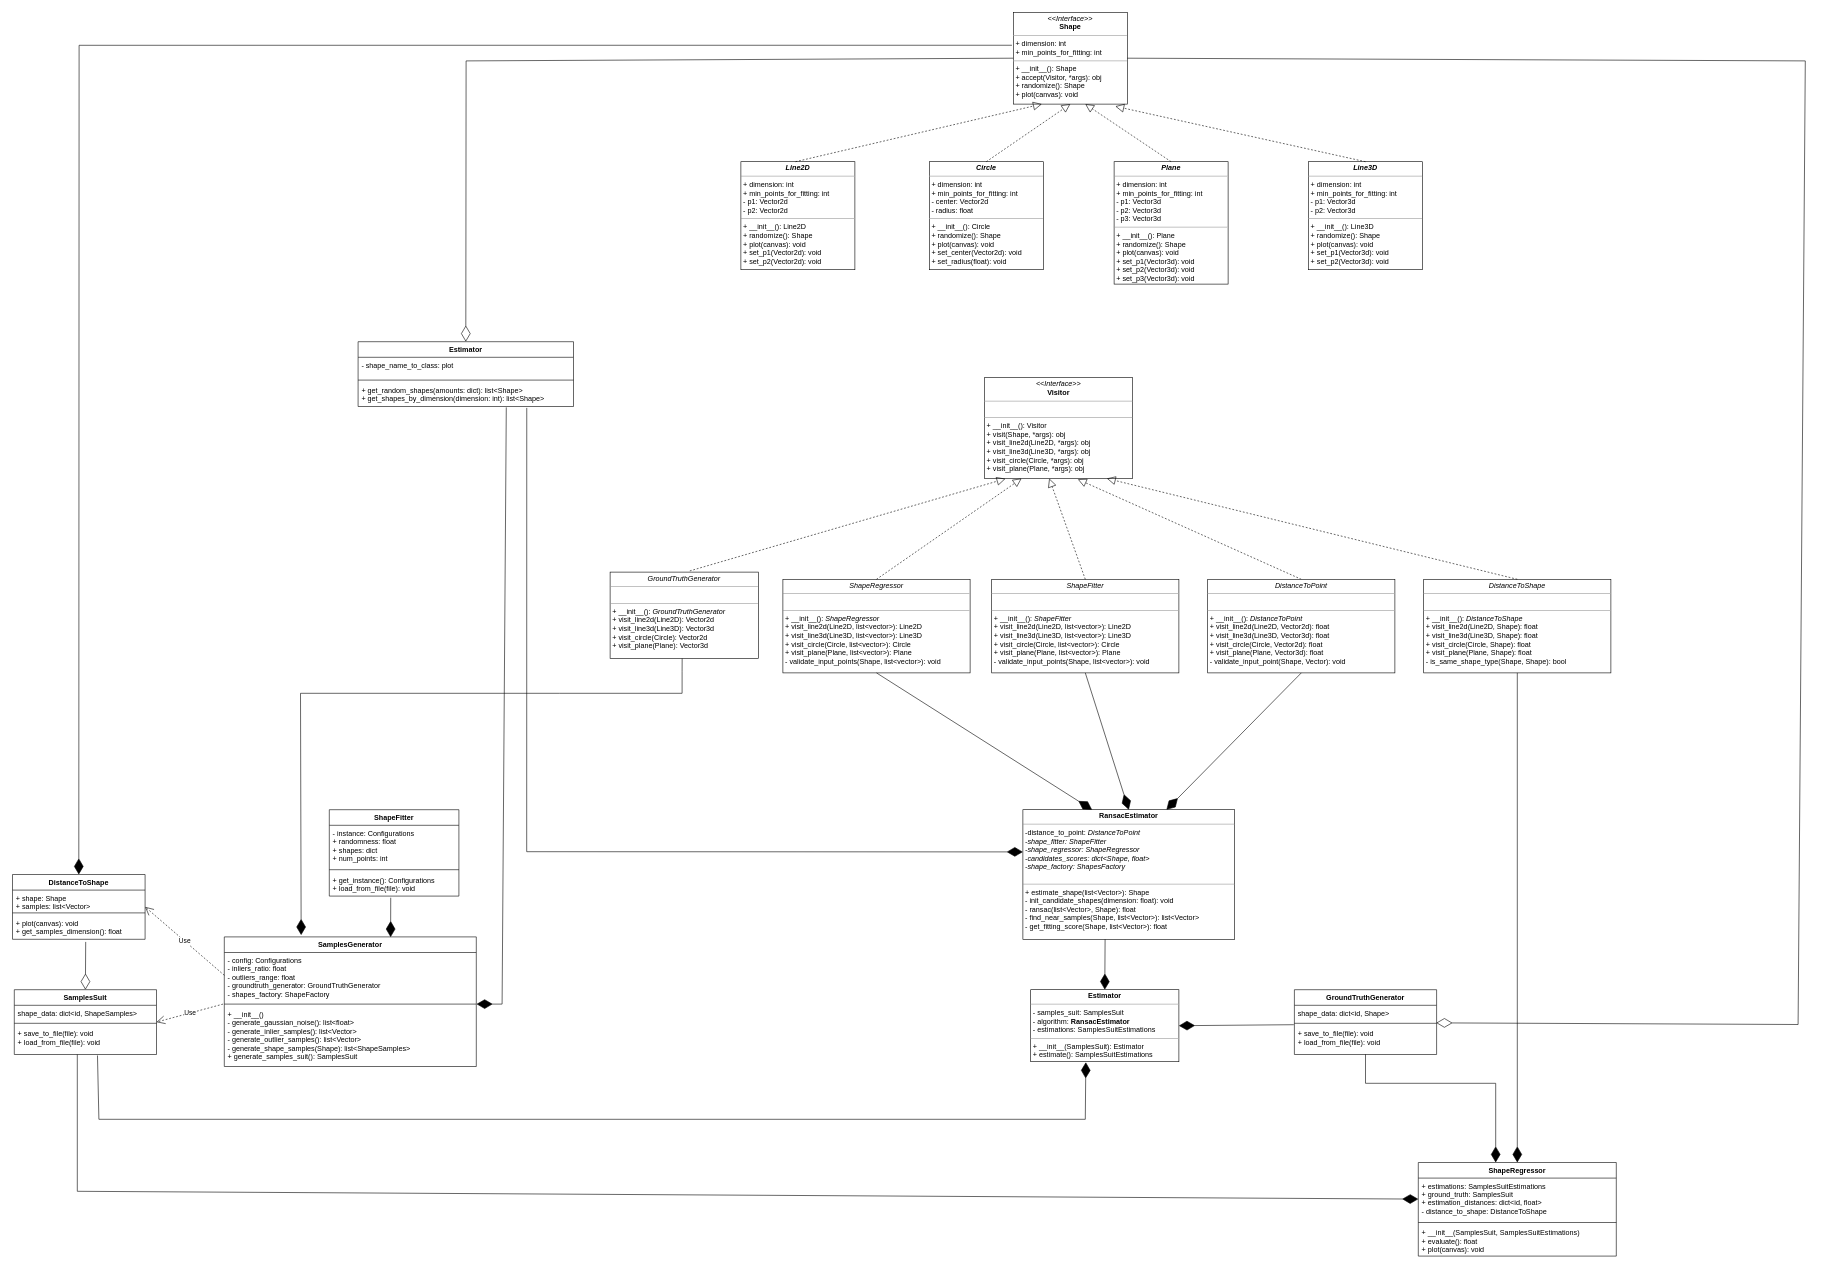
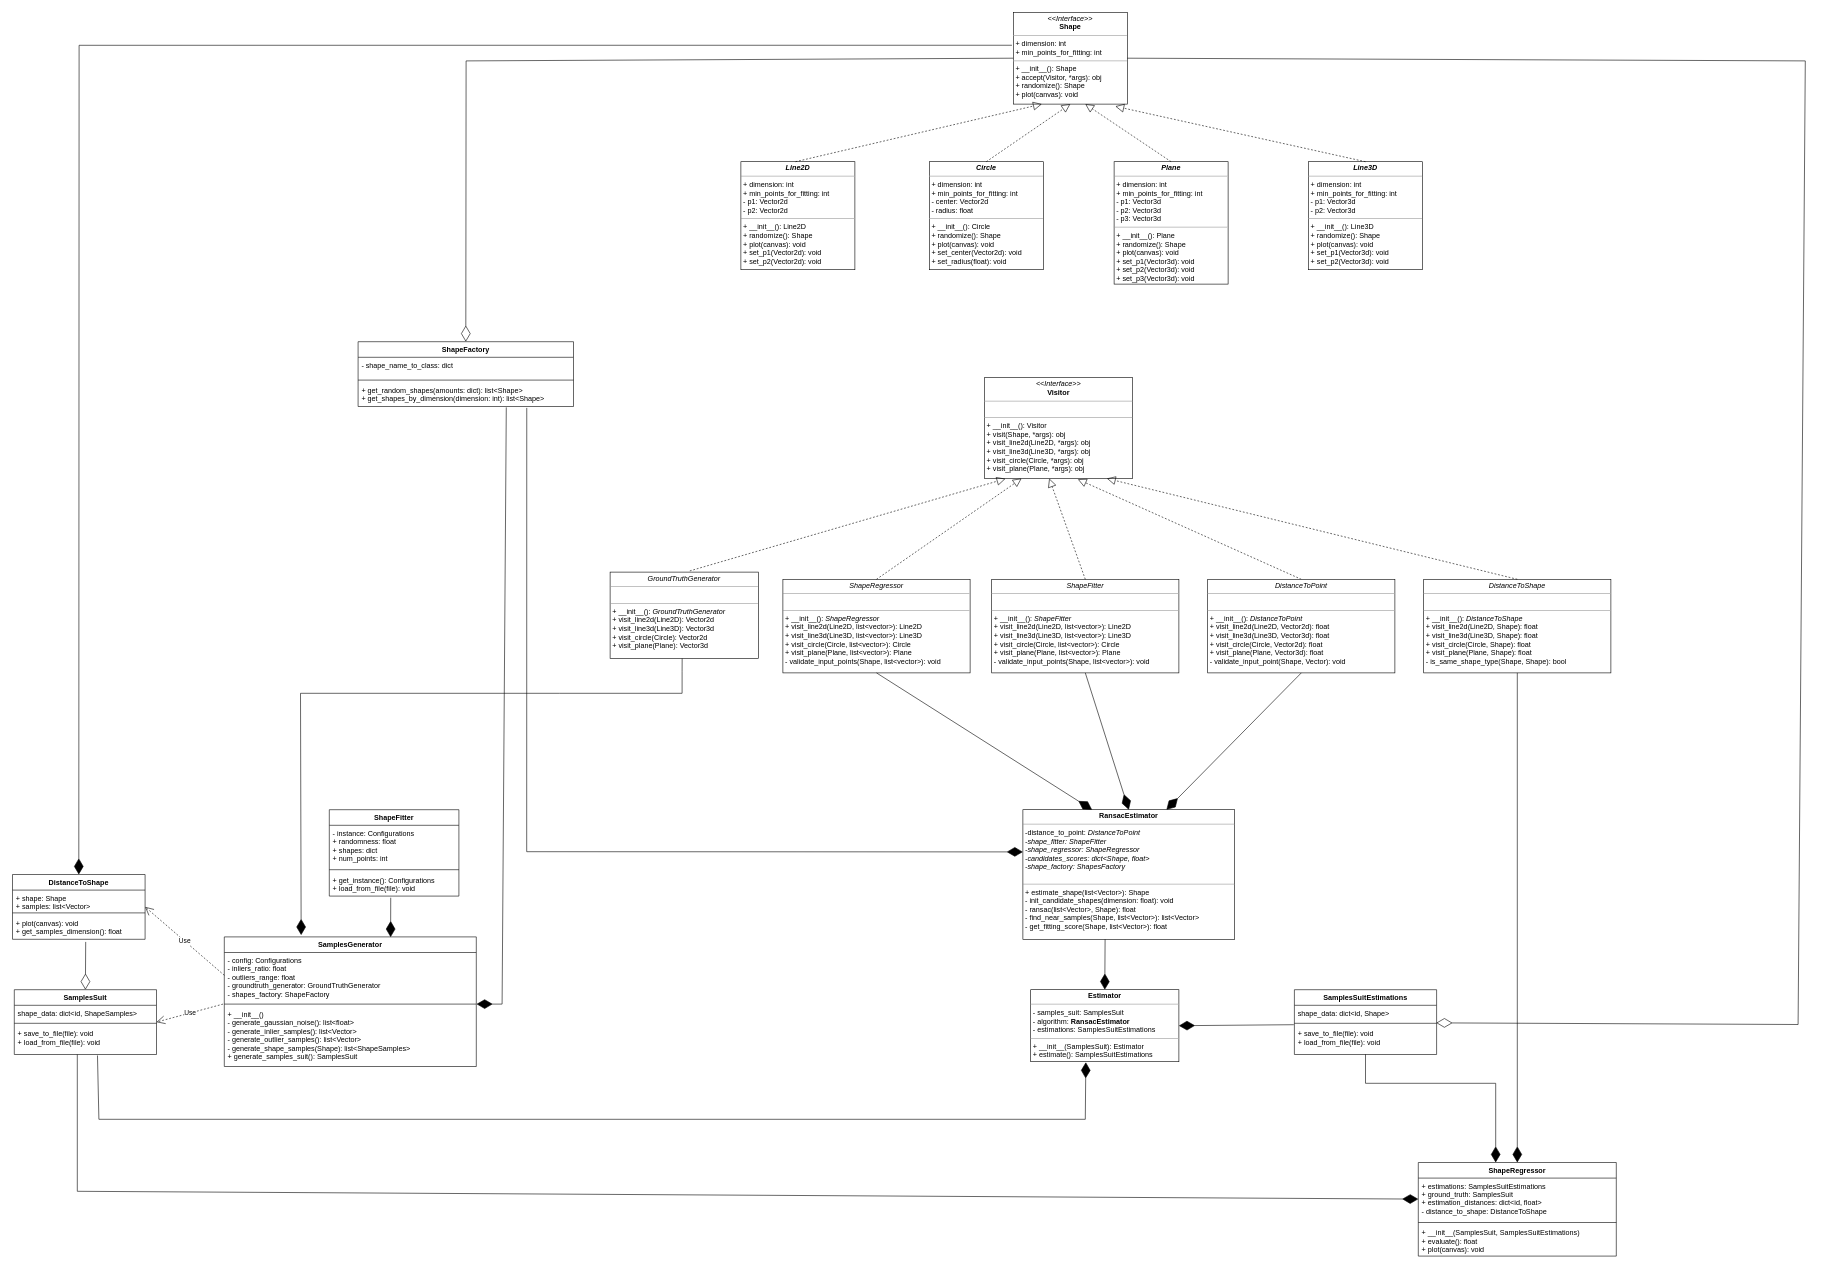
(465, 350) -> (465, 350)
(411, 365) -> (411, 365)
(1365, 998) -> (1365, 998)
